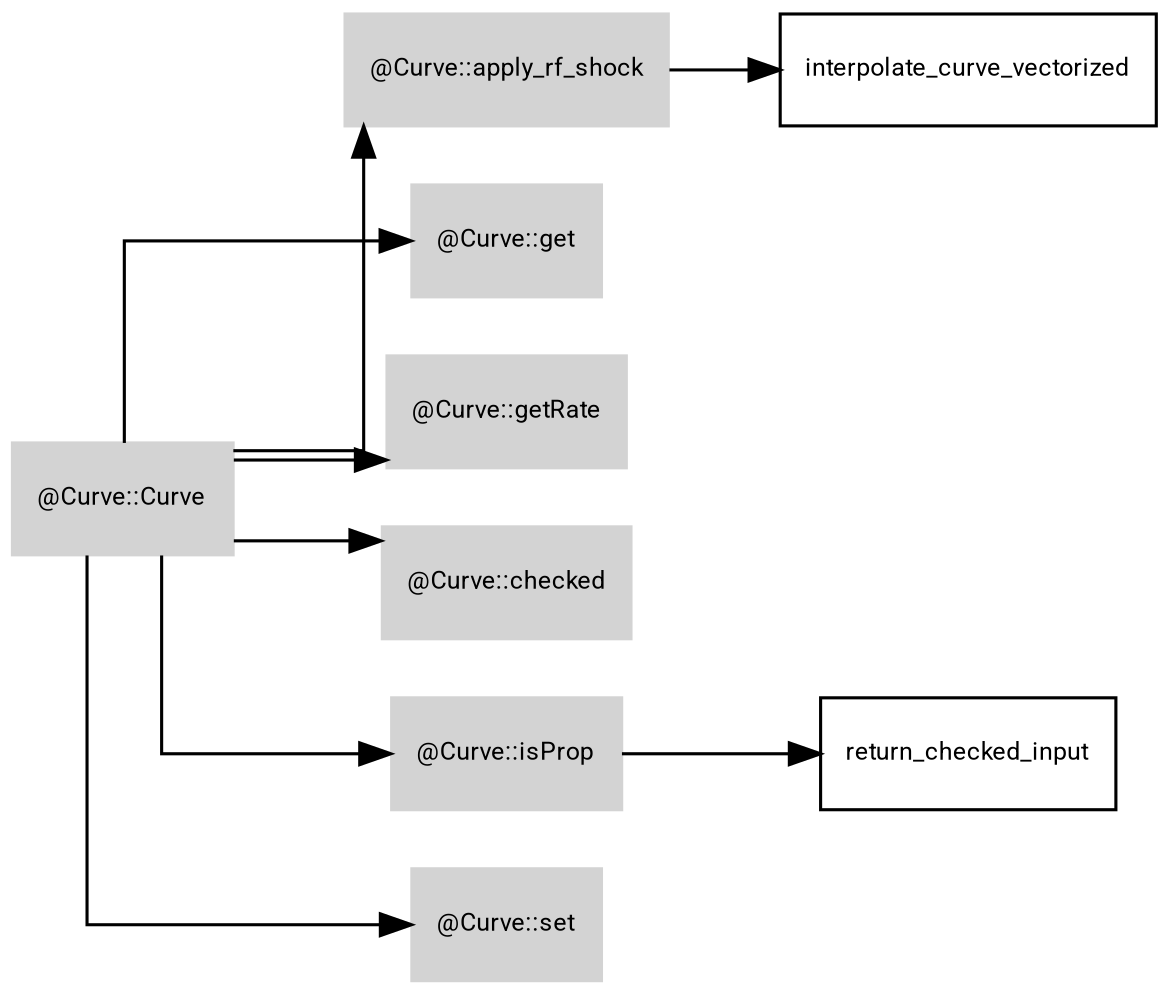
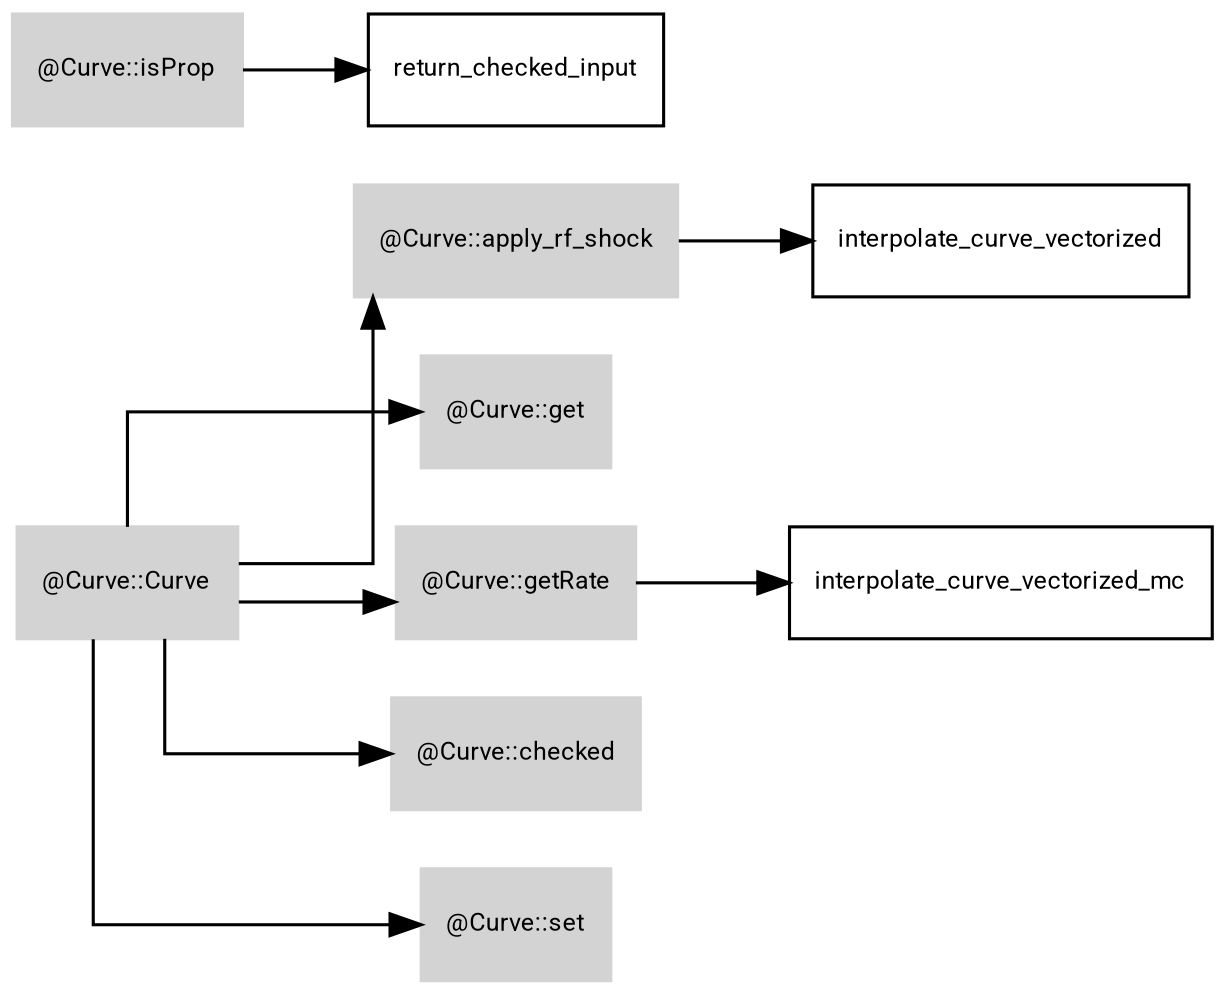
none -> (1001, 583)
(162, 754) -> none
